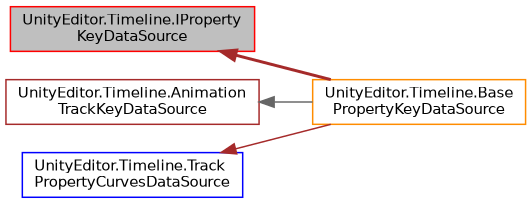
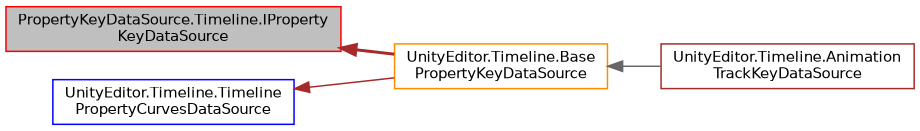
(133, 29) -> (173, 29)
(293, 102) -> (642, 66)
(133, 175) -> (173, 102)
